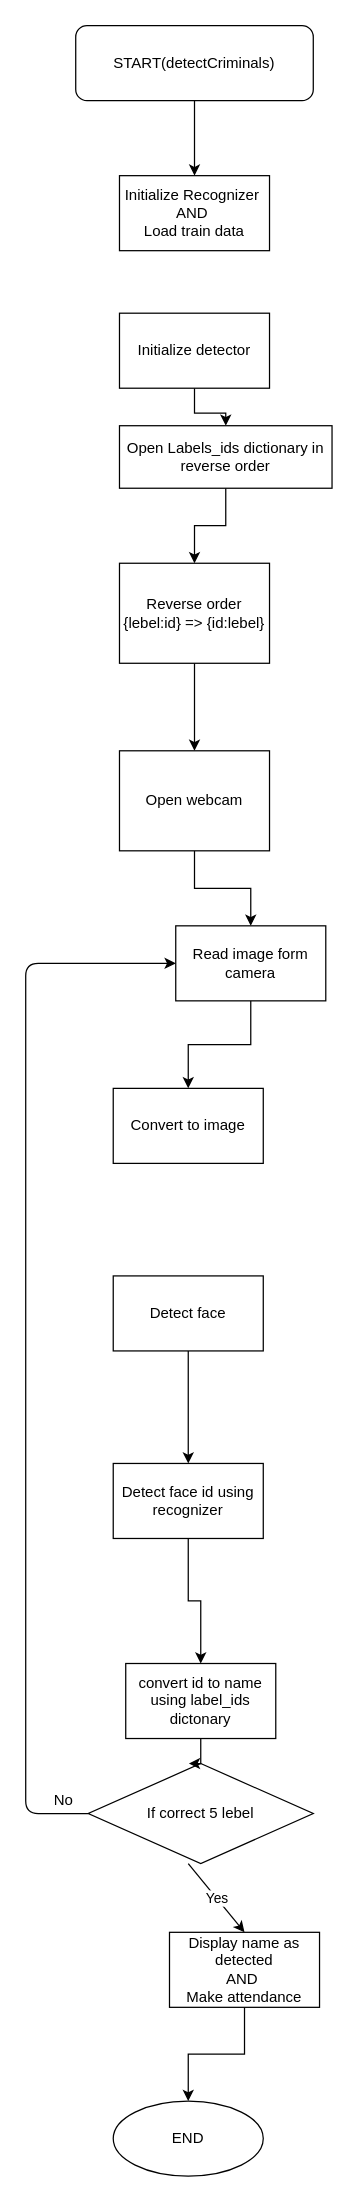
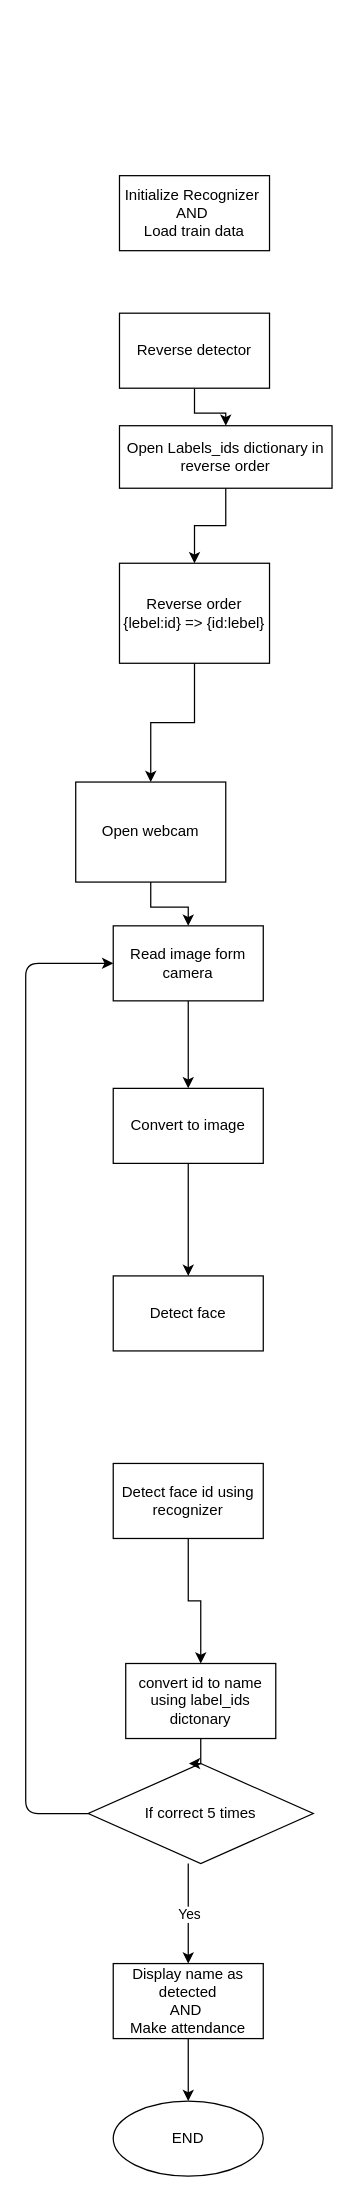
(194, 63) -> none
(194, 134) -> none
(194, 351) -> (194, 351)
(194, 801) -> (151, 832)
(251, 963) -> (188, 963)
none -> (188, 1215)
(188, 1403) -> none
(63, 1801) -> none
(201, 1813) -> (201, 1813)
(244, 1969) -> (188, 2001)
